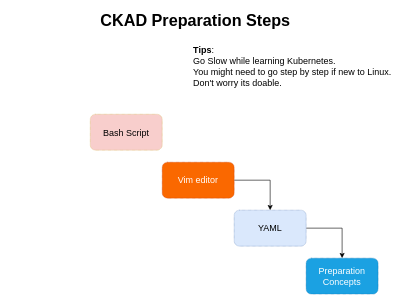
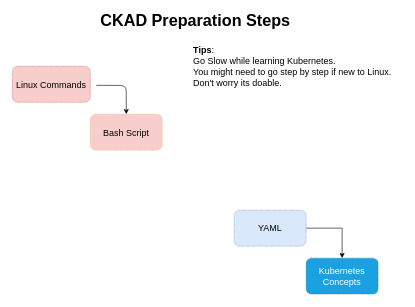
none -> (51, 84)
none -> (112, 85)
(198, 180) -> none
(269, 180) -> none
(342, 276) -> (342, 276)
